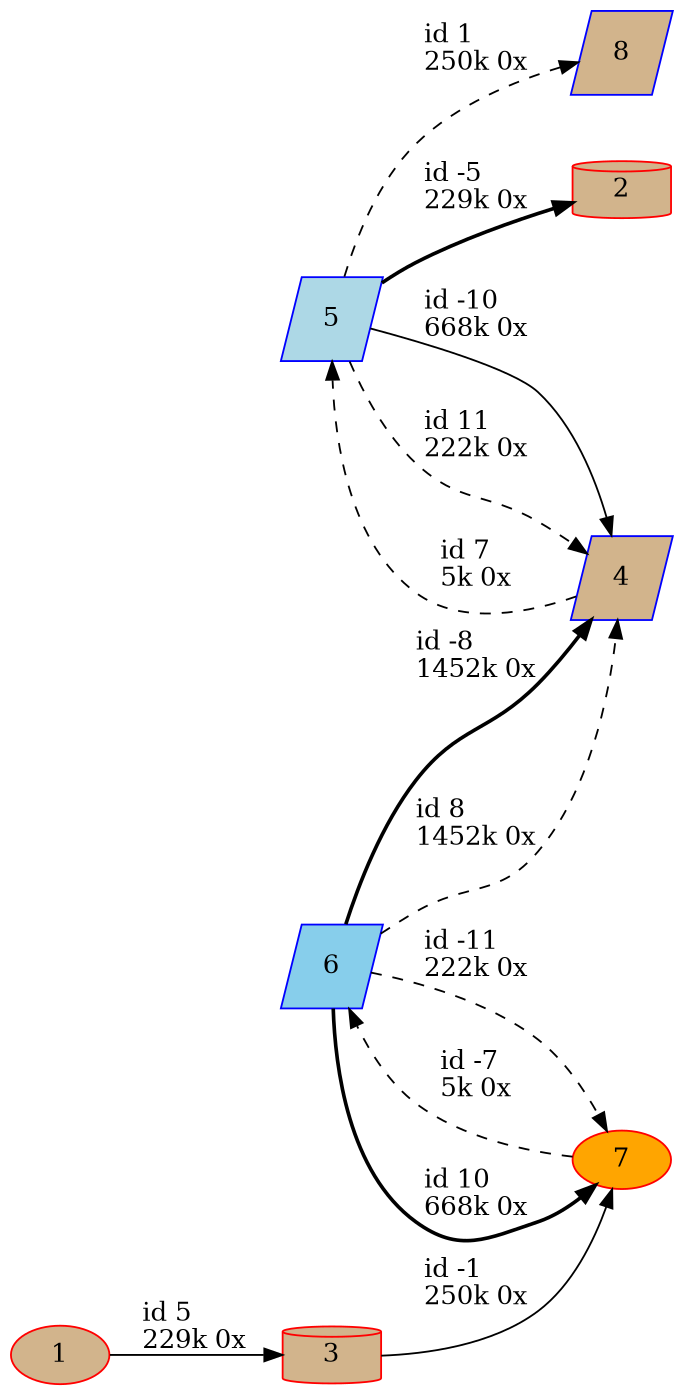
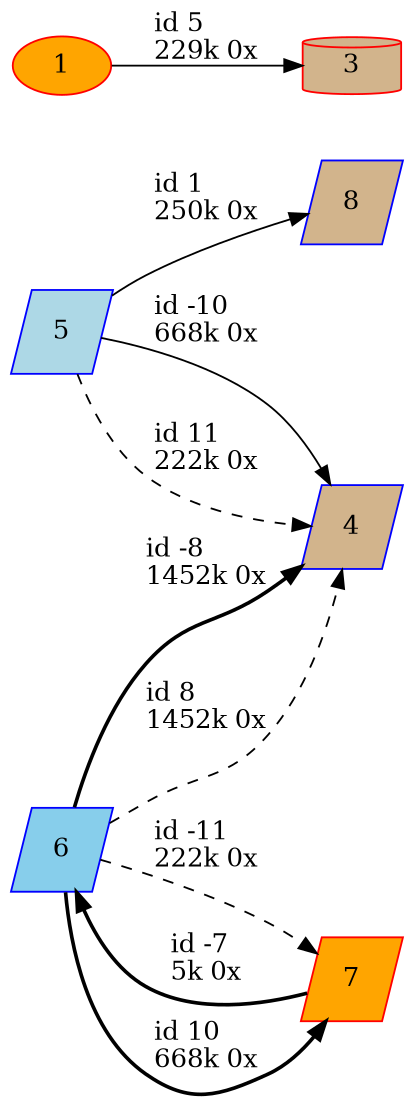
(421, 140) -> (198, 252)
(622, 190) -> none
(391, 569) -> none
(445, 1122) -> (176, 998)
(622, 1160) -> (352, 979)
(522, 1322) -> none
(60, 1355) -> (62, 66)
